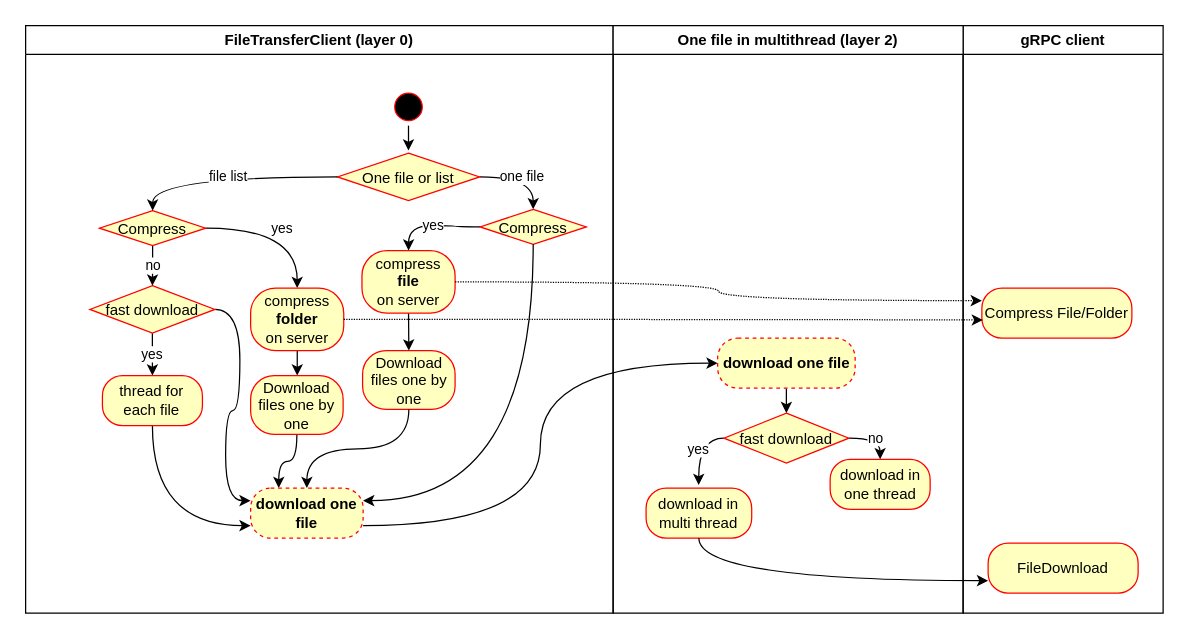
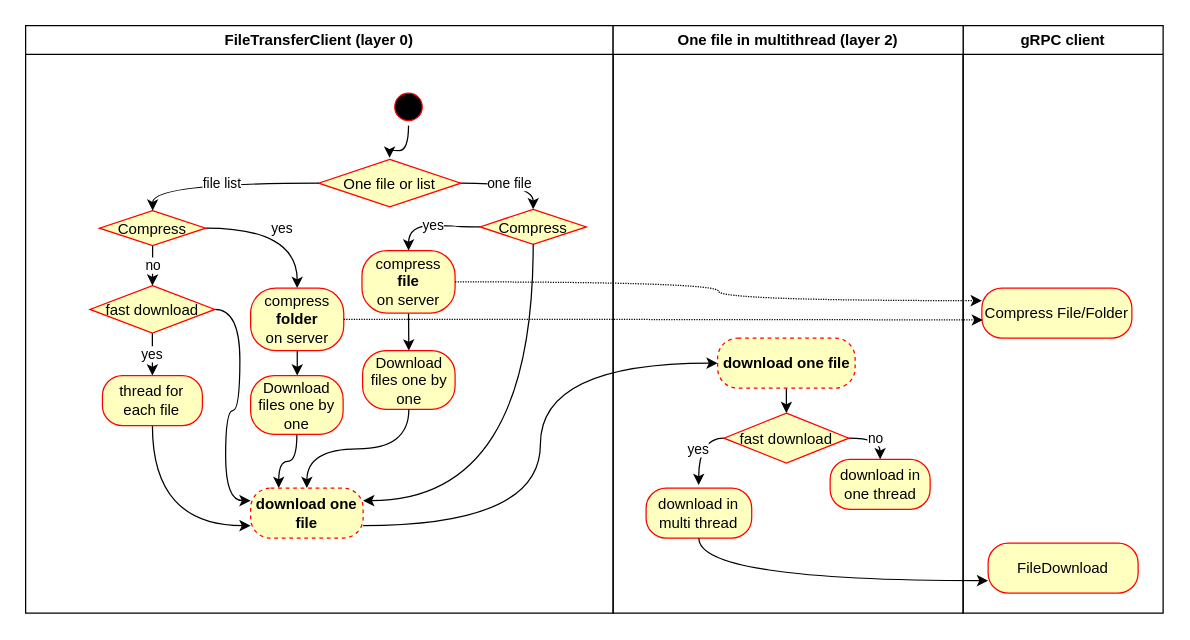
(409, 177) -> (390, 183)
